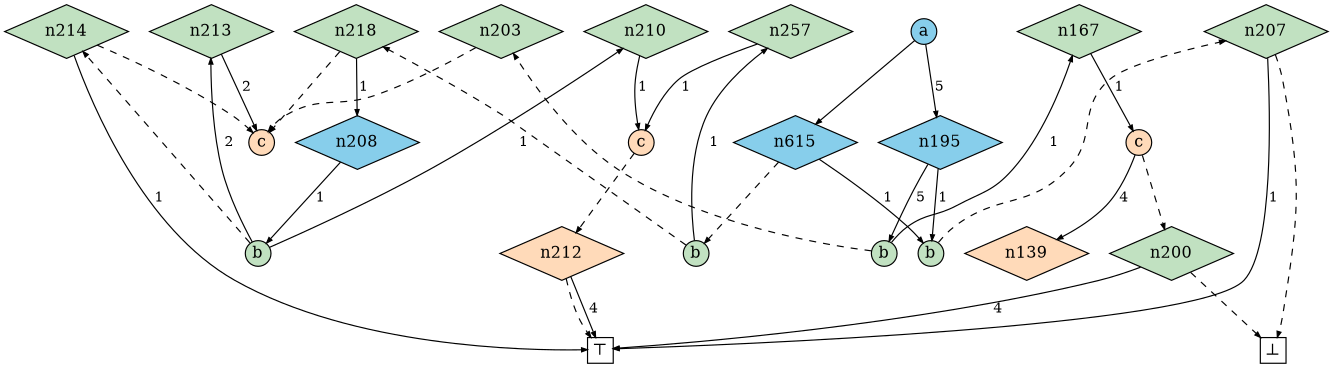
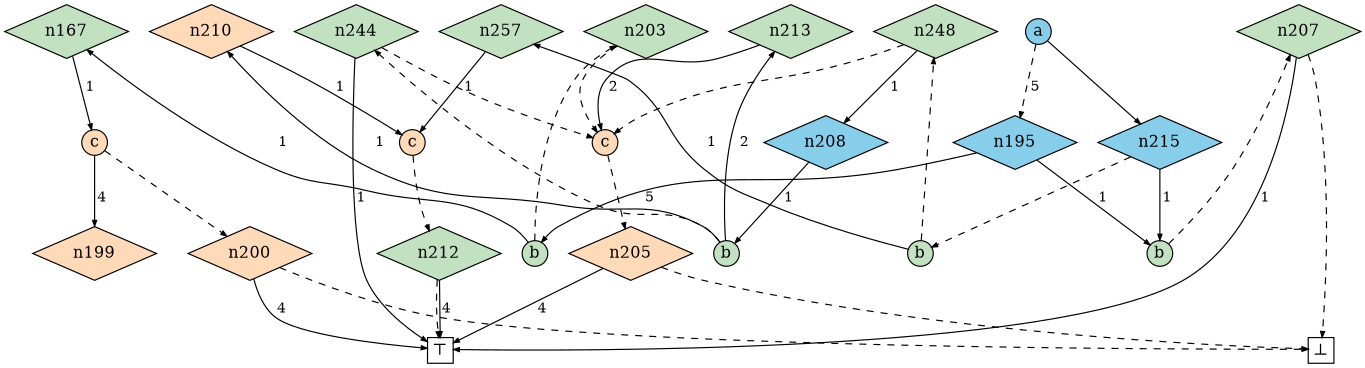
(67, 32) -> (356, 32)
(356, 32) -> (936, 32)
(646, 32) -> (211, 32)
(931, 78) -> (1029, 78)
(795, 143) -> (1160, 143)
(562, 253) -> (439, 253)
none -> (631, 253)
(1027, 253) -> (95, 253)
(1172, 253) -> (250, 253)
